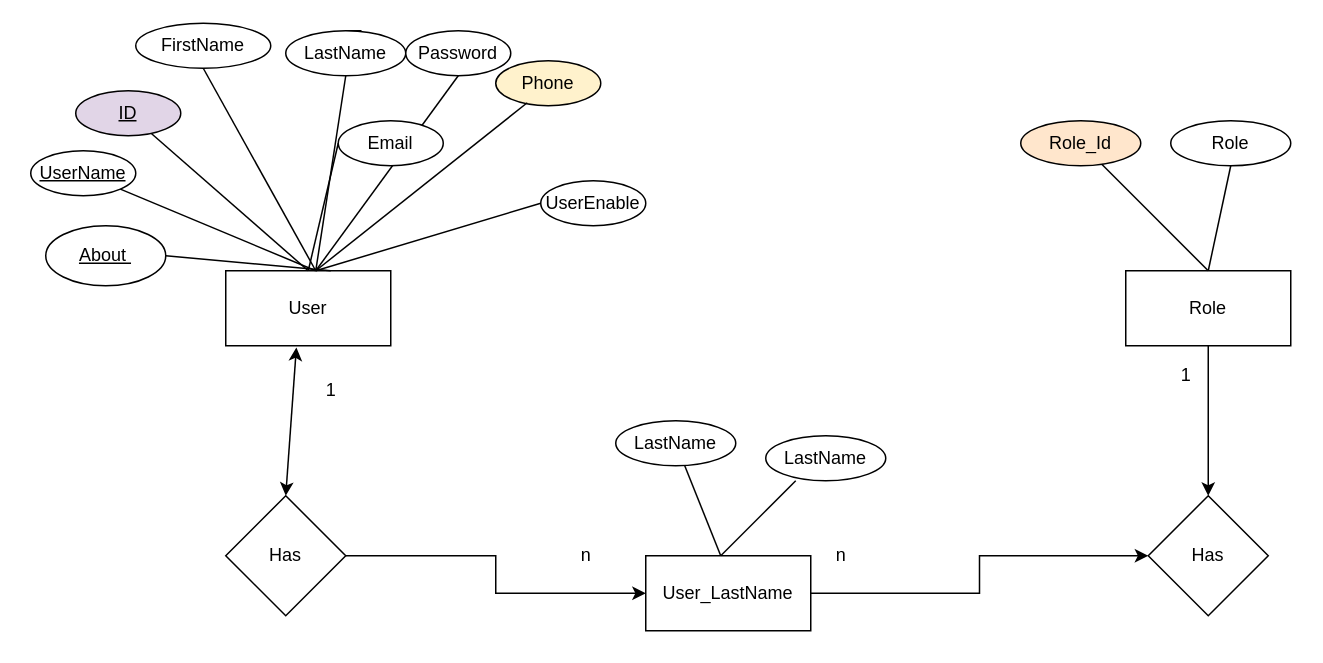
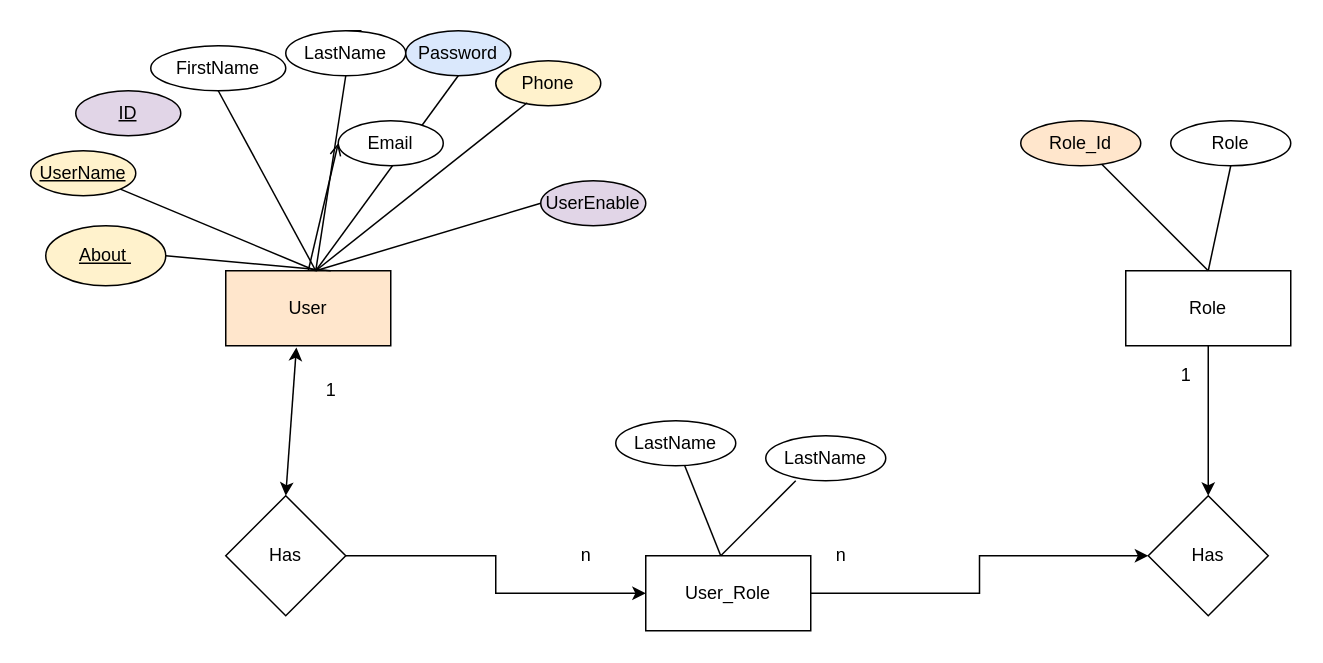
(203, 46) -> (218, 68)
(458, 53) -> (458, 53)
(337, 148) -> (337, 149)
(83, 173) -> (83, 173)
(223, 196) -> none
(593, 203) -> (593, 203)
(106, 256) -> (106, 256)
(308, 308) -> (308, 308)
(728, 593) -> (728, 593)
